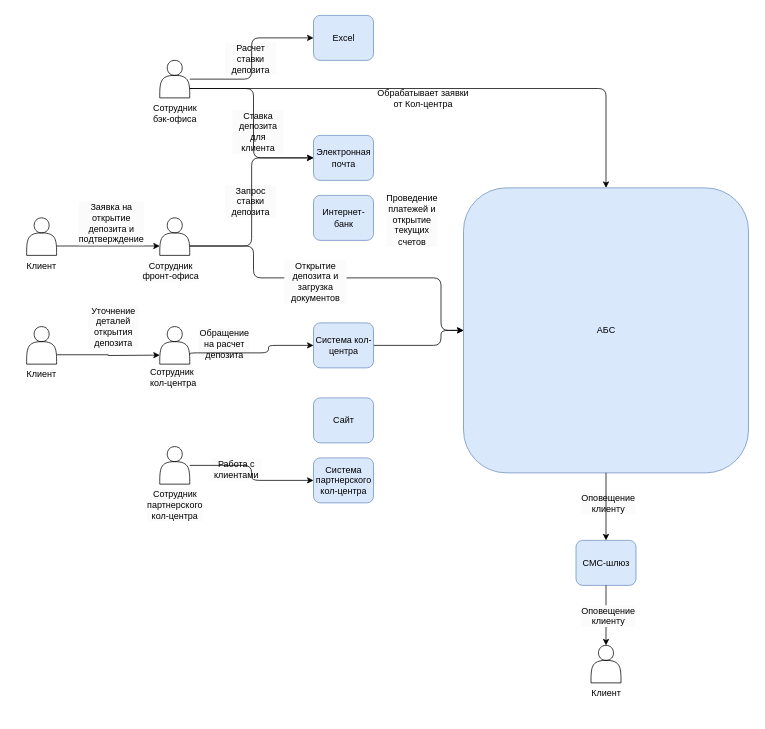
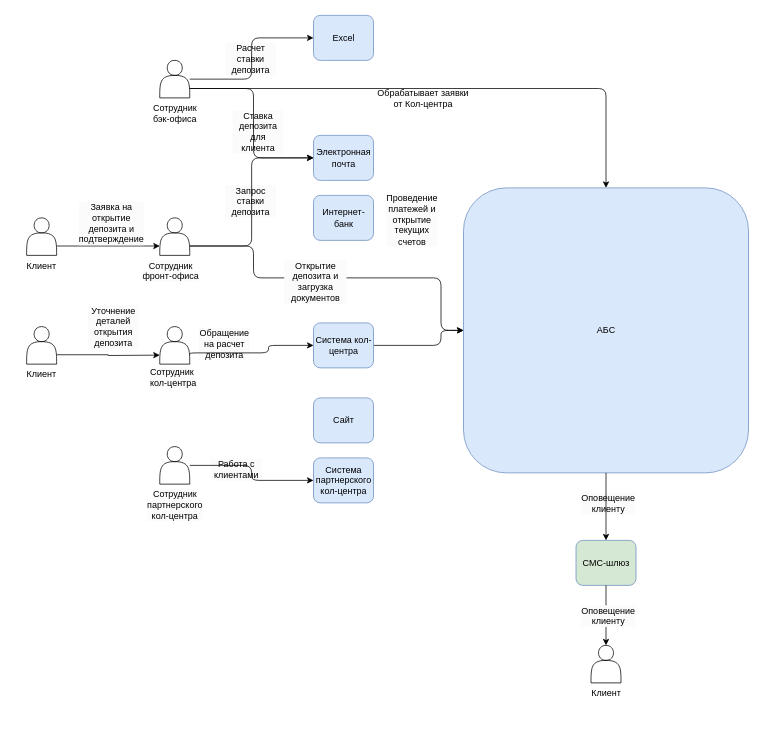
(606, 563) -> (606, 563)
